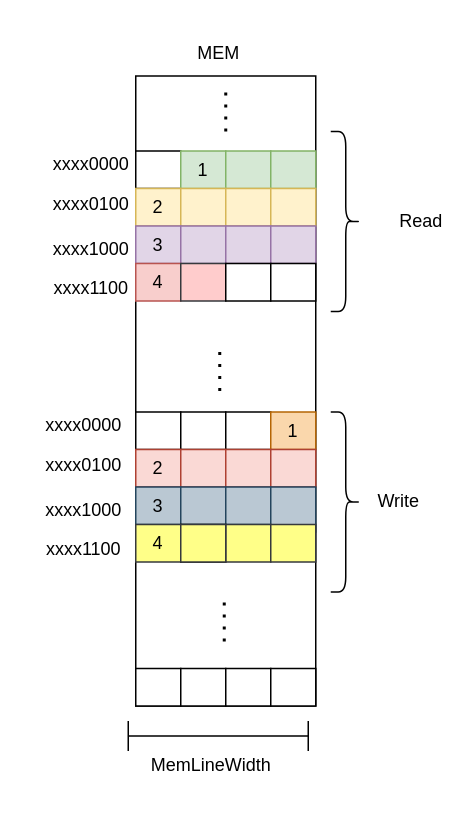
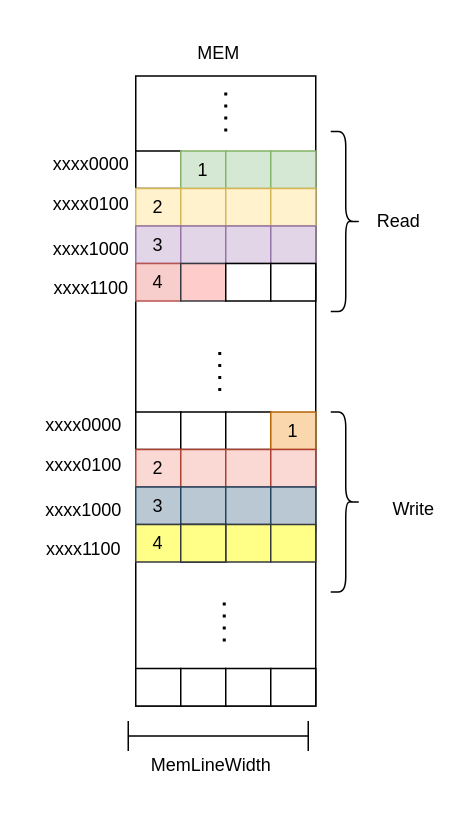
(421, 221) -> (398, 221)
(398, 502) -> (413, 509)
